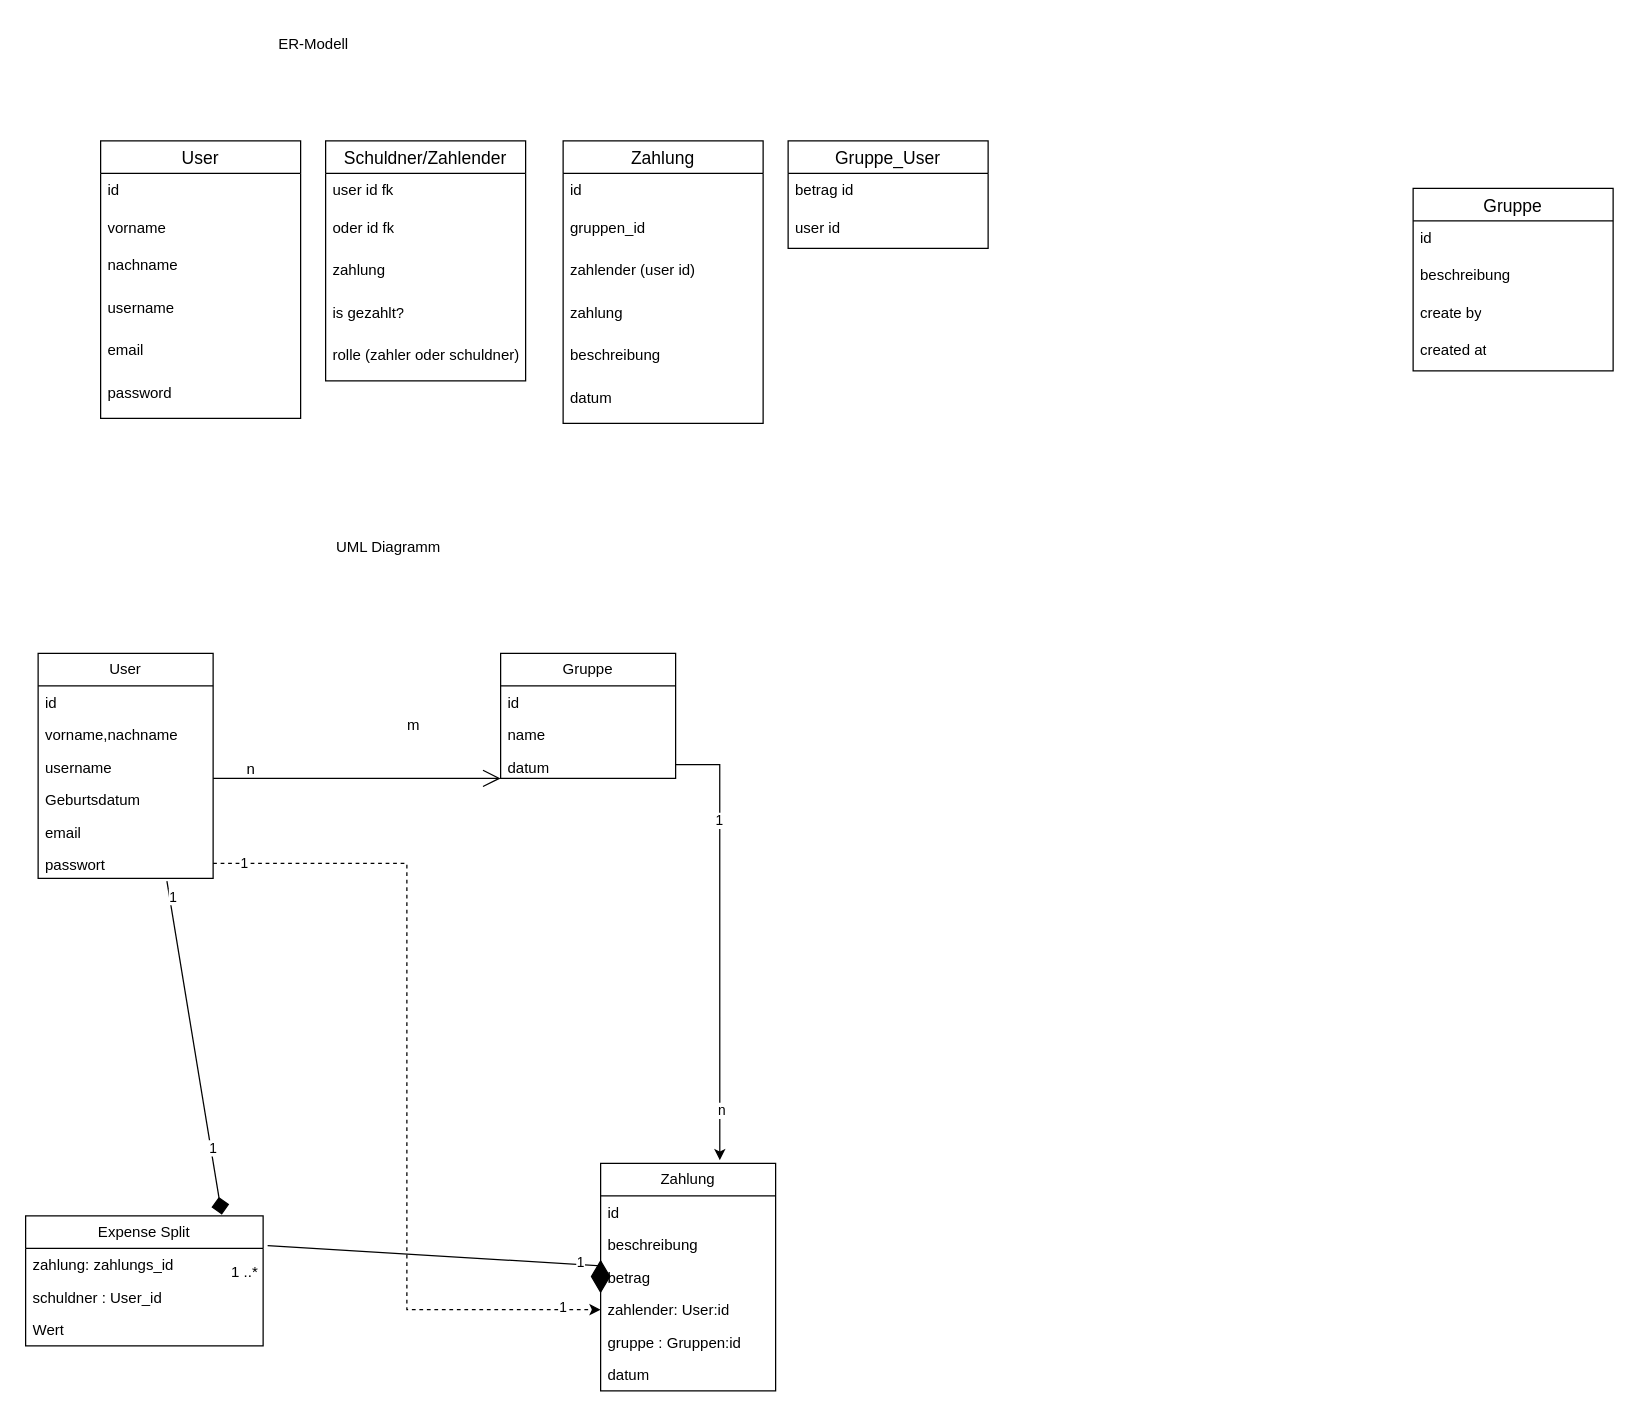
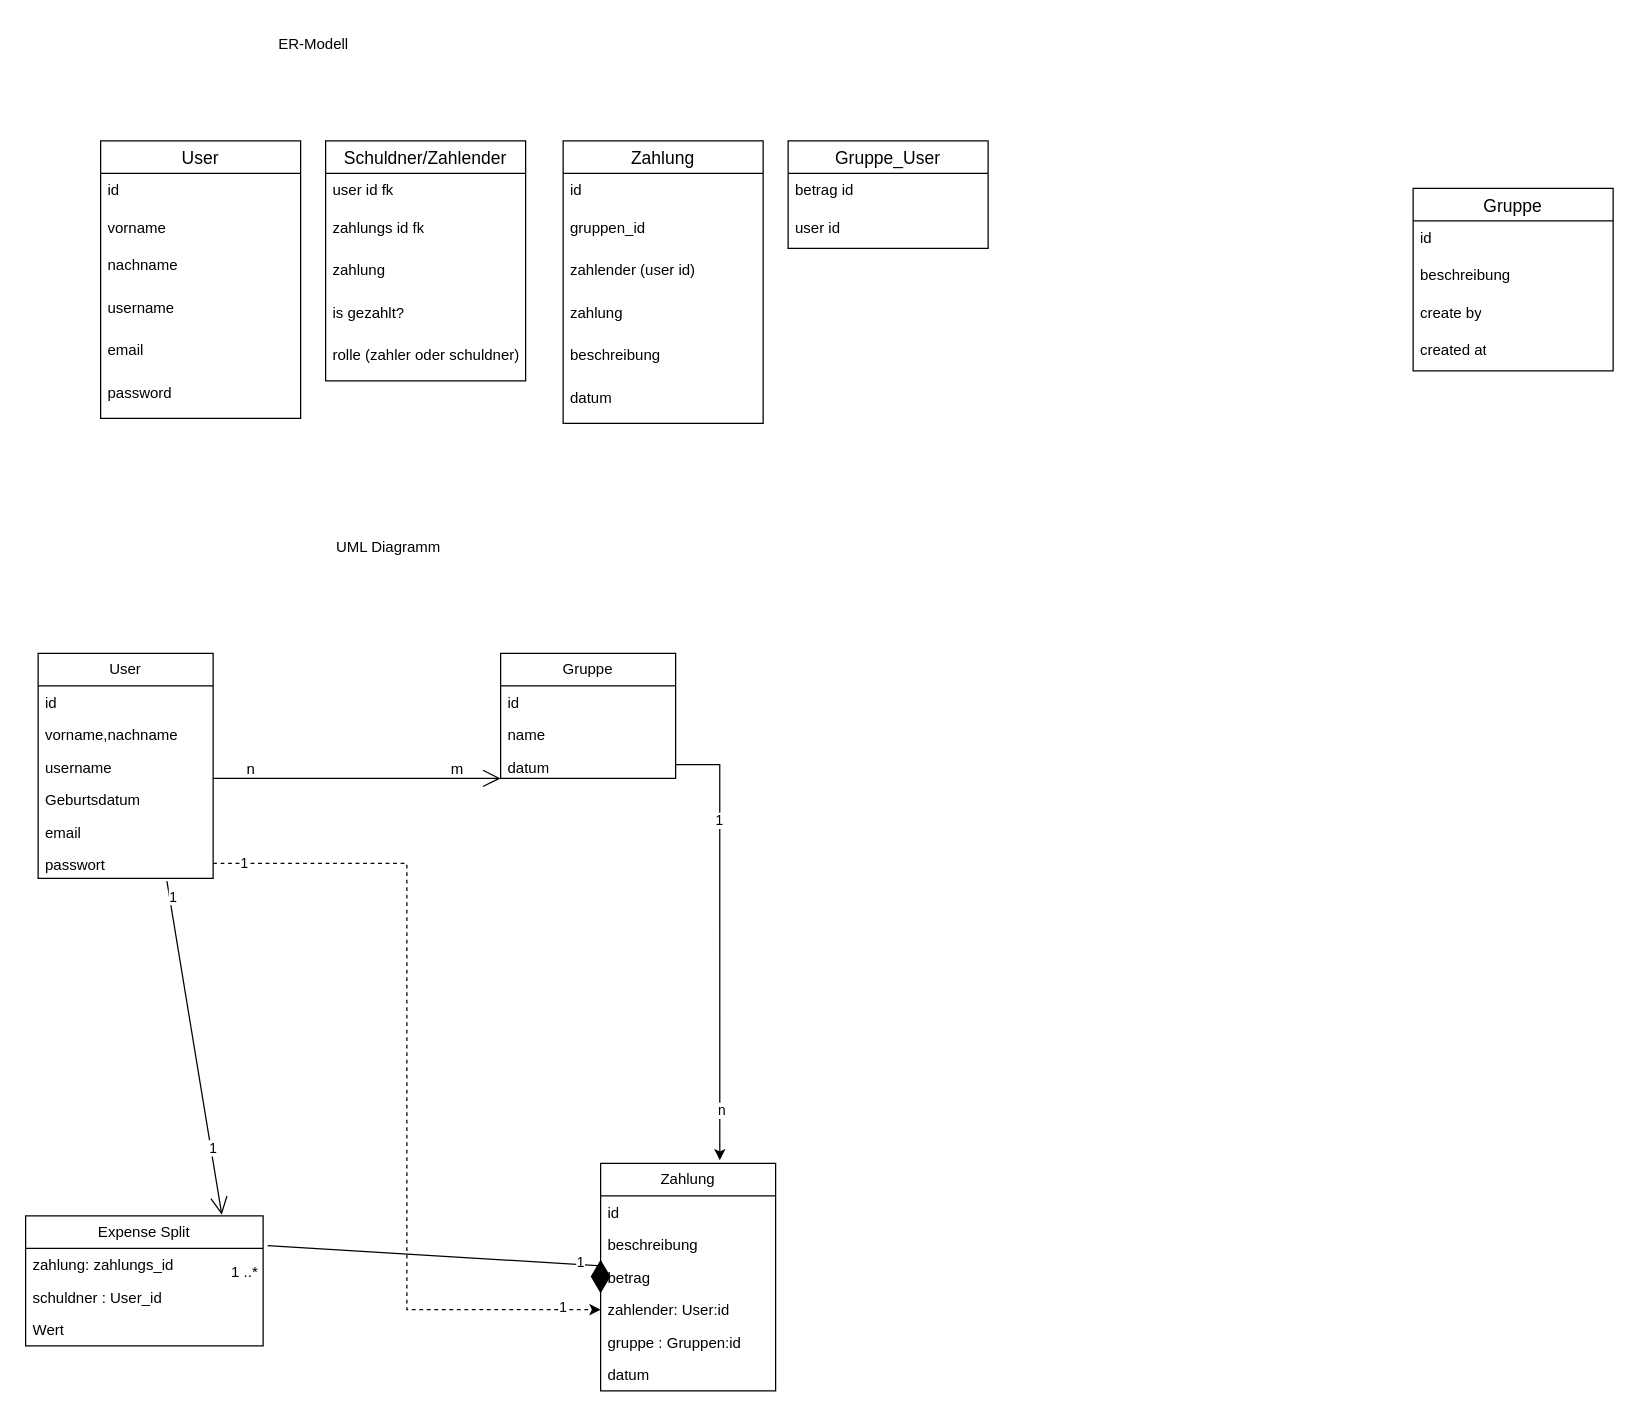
(369, 228) -> (384, 228)
(413, 726) -> (457, 769)
(219, 1197) -> (220, 1204)
